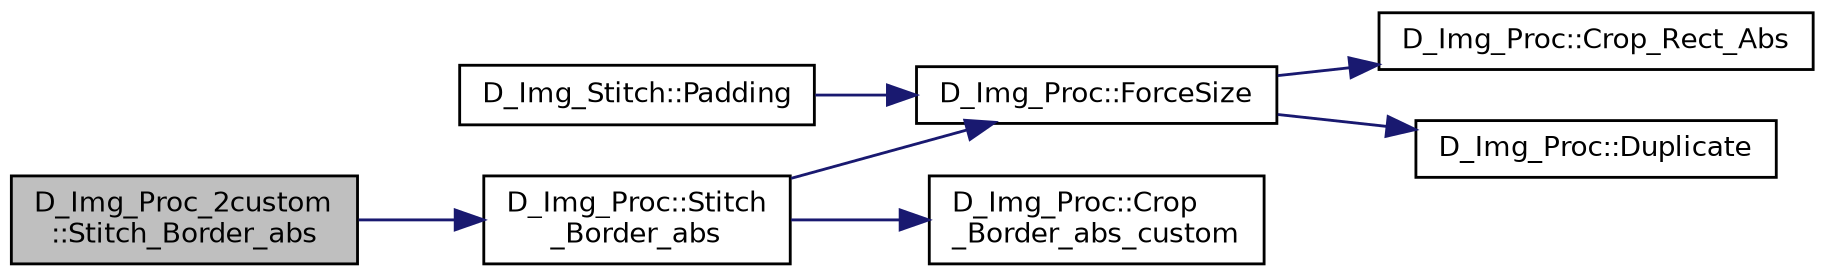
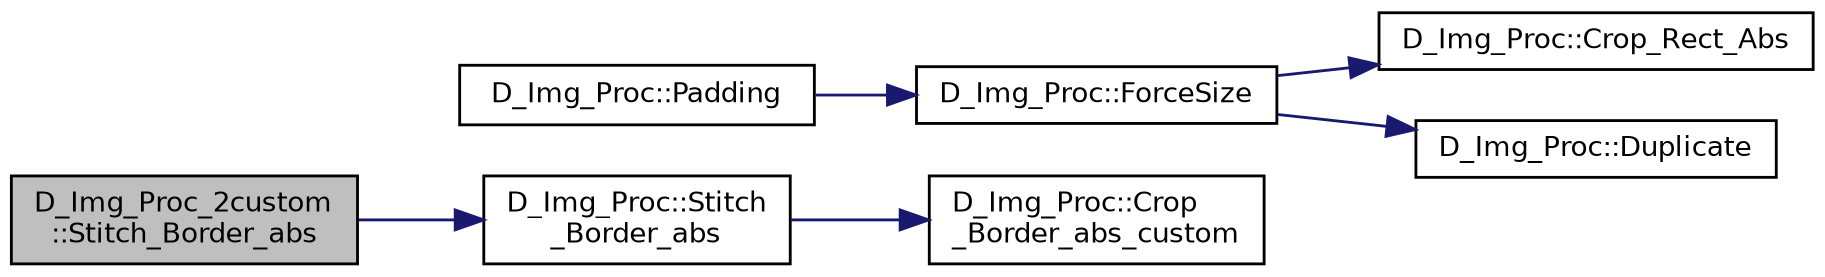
(637, 95) -> (637, 95)
(879, 154) -> none
